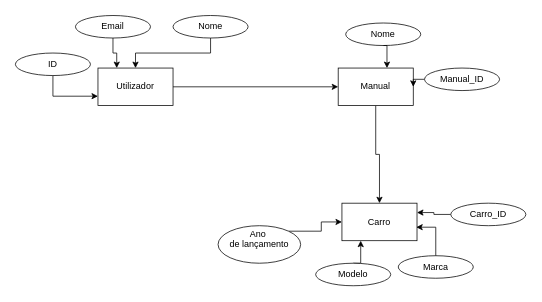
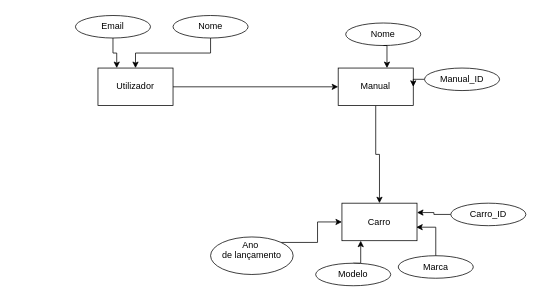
(53, 64) -> none
(72, 96) -> none
(259, 244) -> (252, 255)
